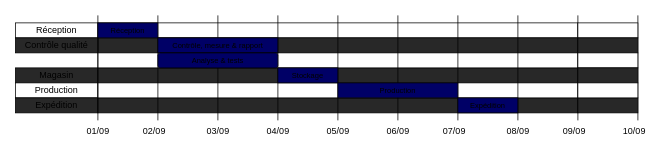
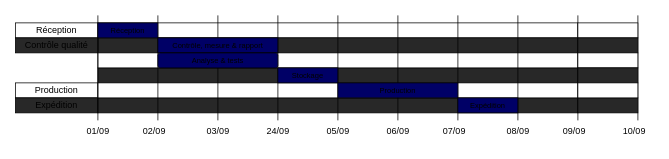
(57, 75) -> none
(278, 132) -> (278, 132)
